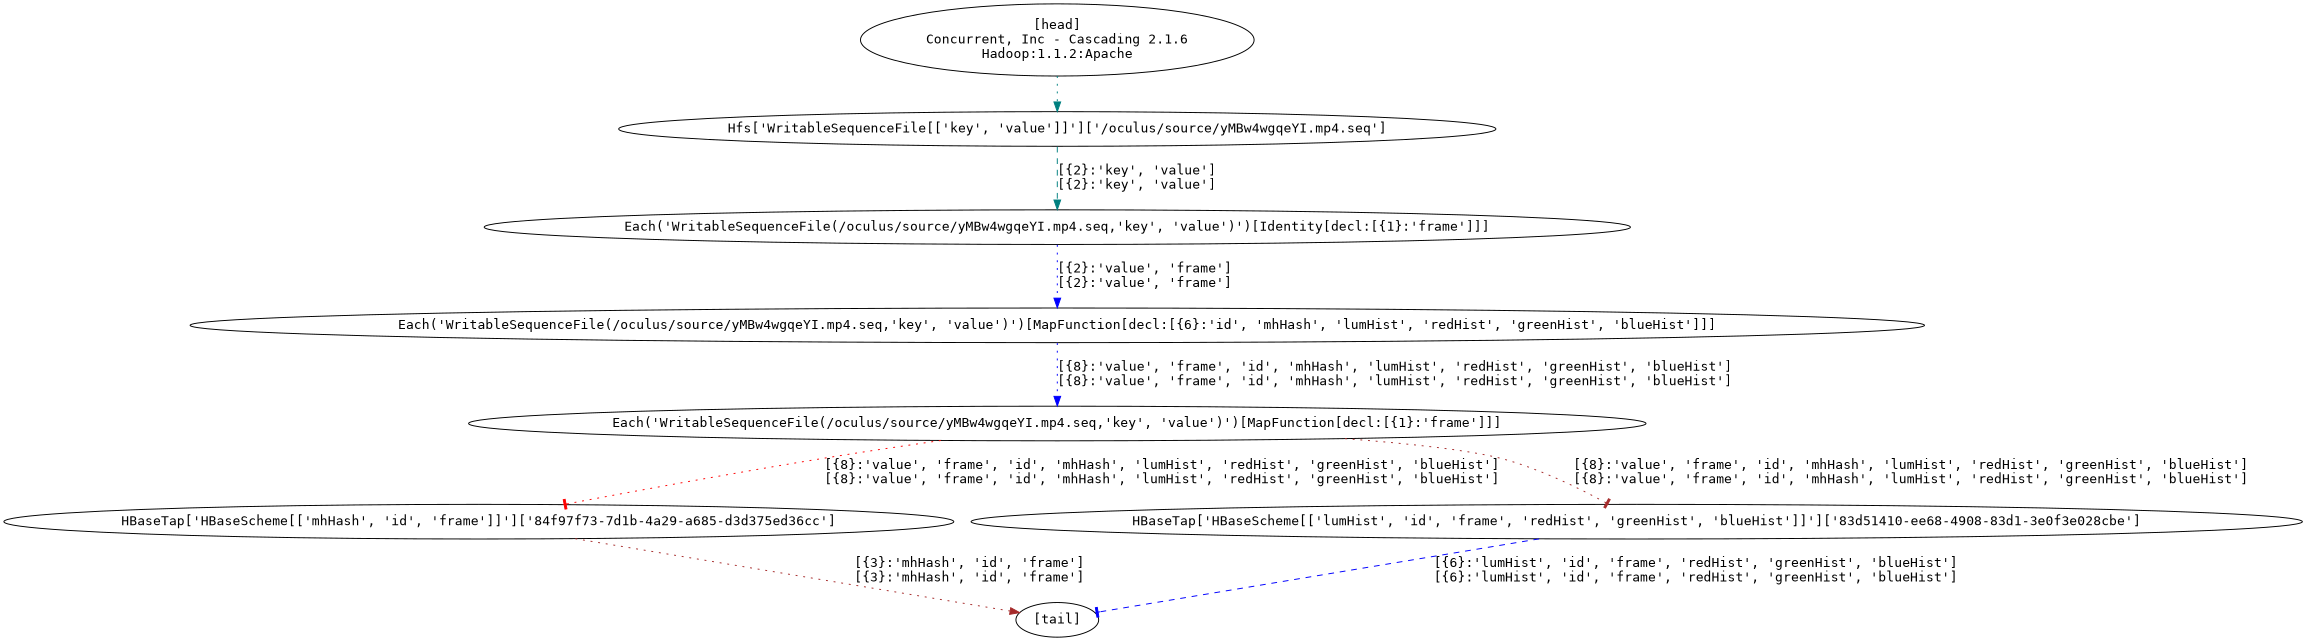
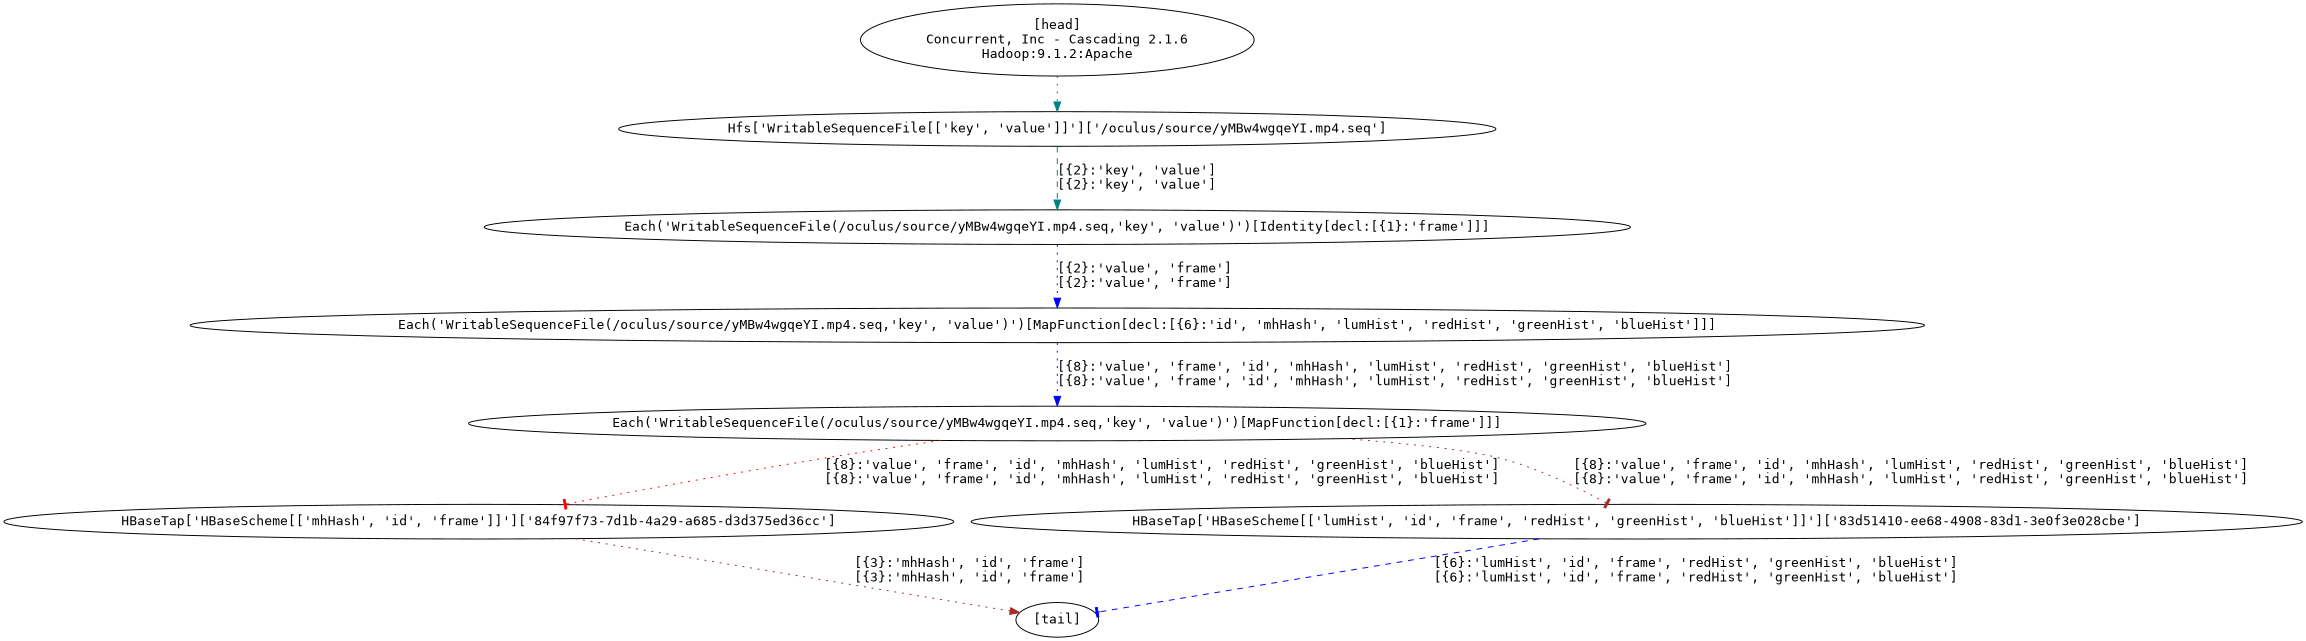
(1057, 40) -> (1057, 40)
